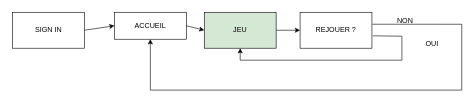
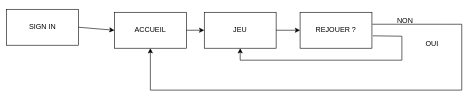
(150, 26) -> (150, 30)
(48, 30) -> (42, 27)
(240, 30) -> (240, 30)
